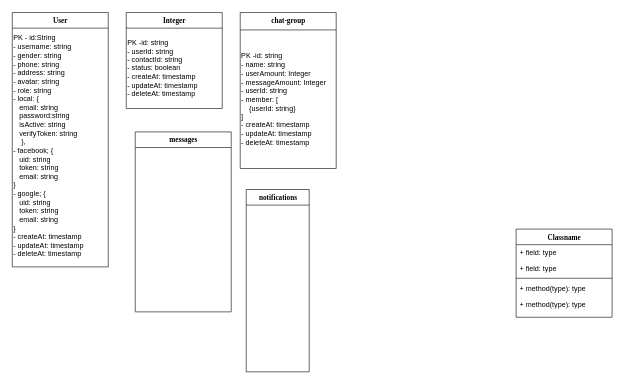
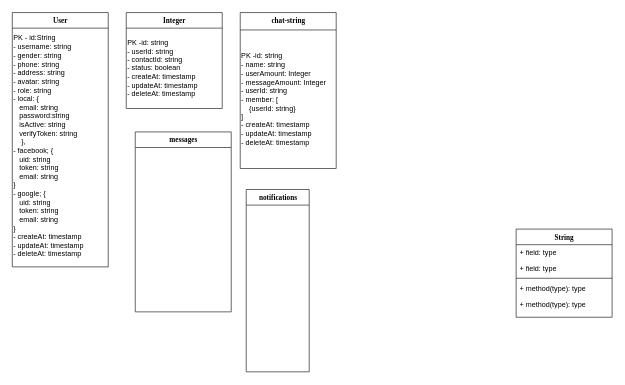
(289, 21) -> (289, 21)
(565, 237) -> (565, 237)
